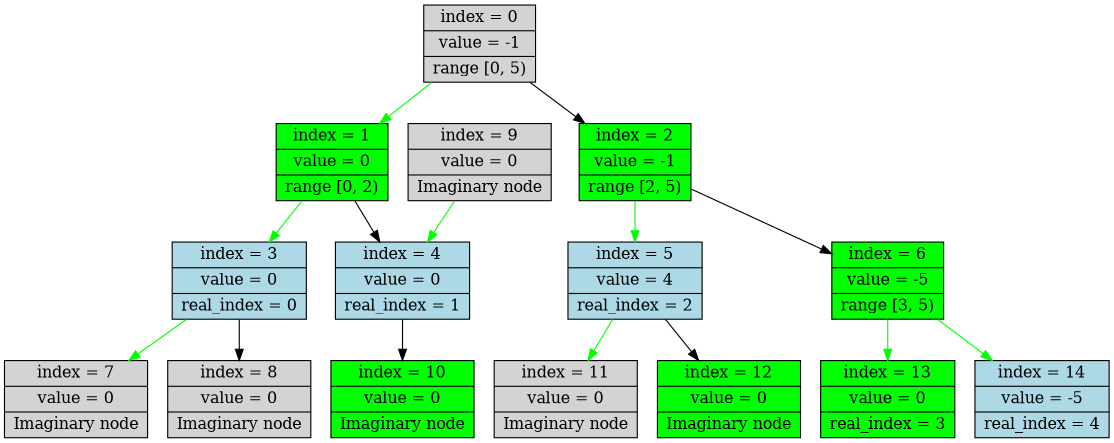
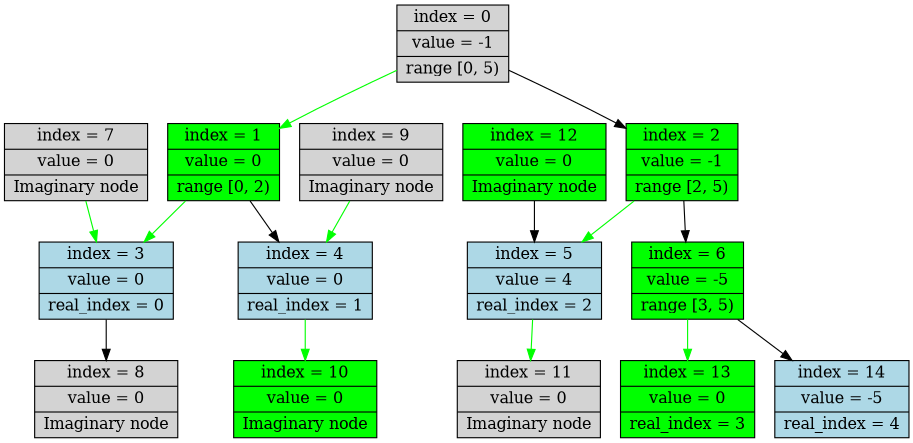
(402, 334) -> (305, 334)
(679, 336) -> (534, 216)
(162, 337) -> (90, 216)
(960, 337) -> (760, 337)
